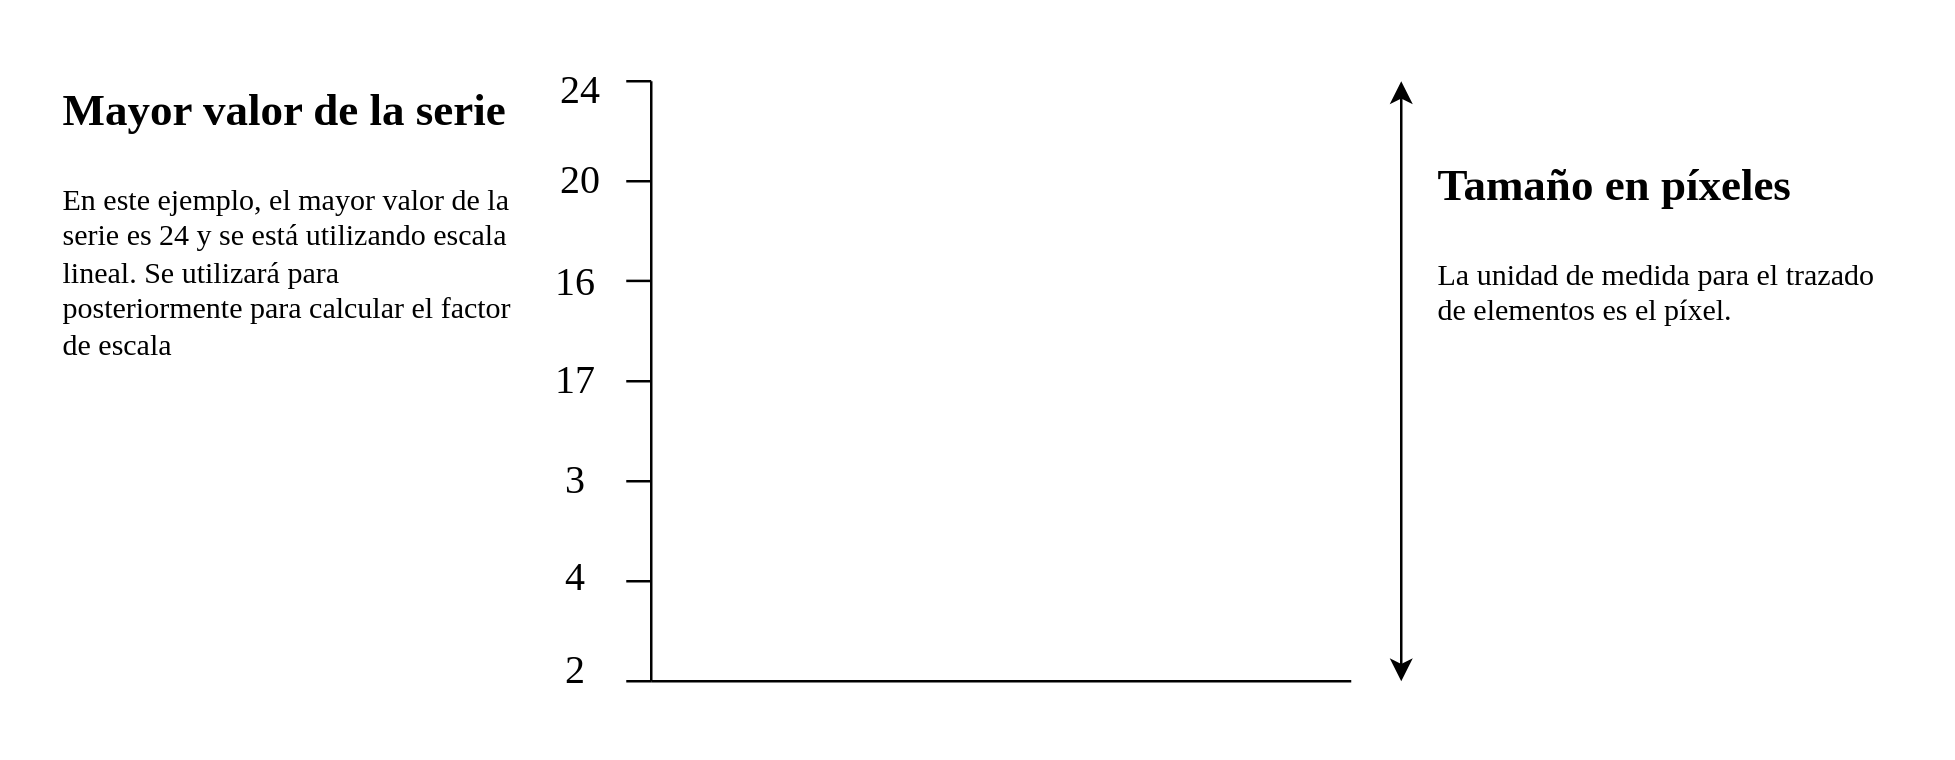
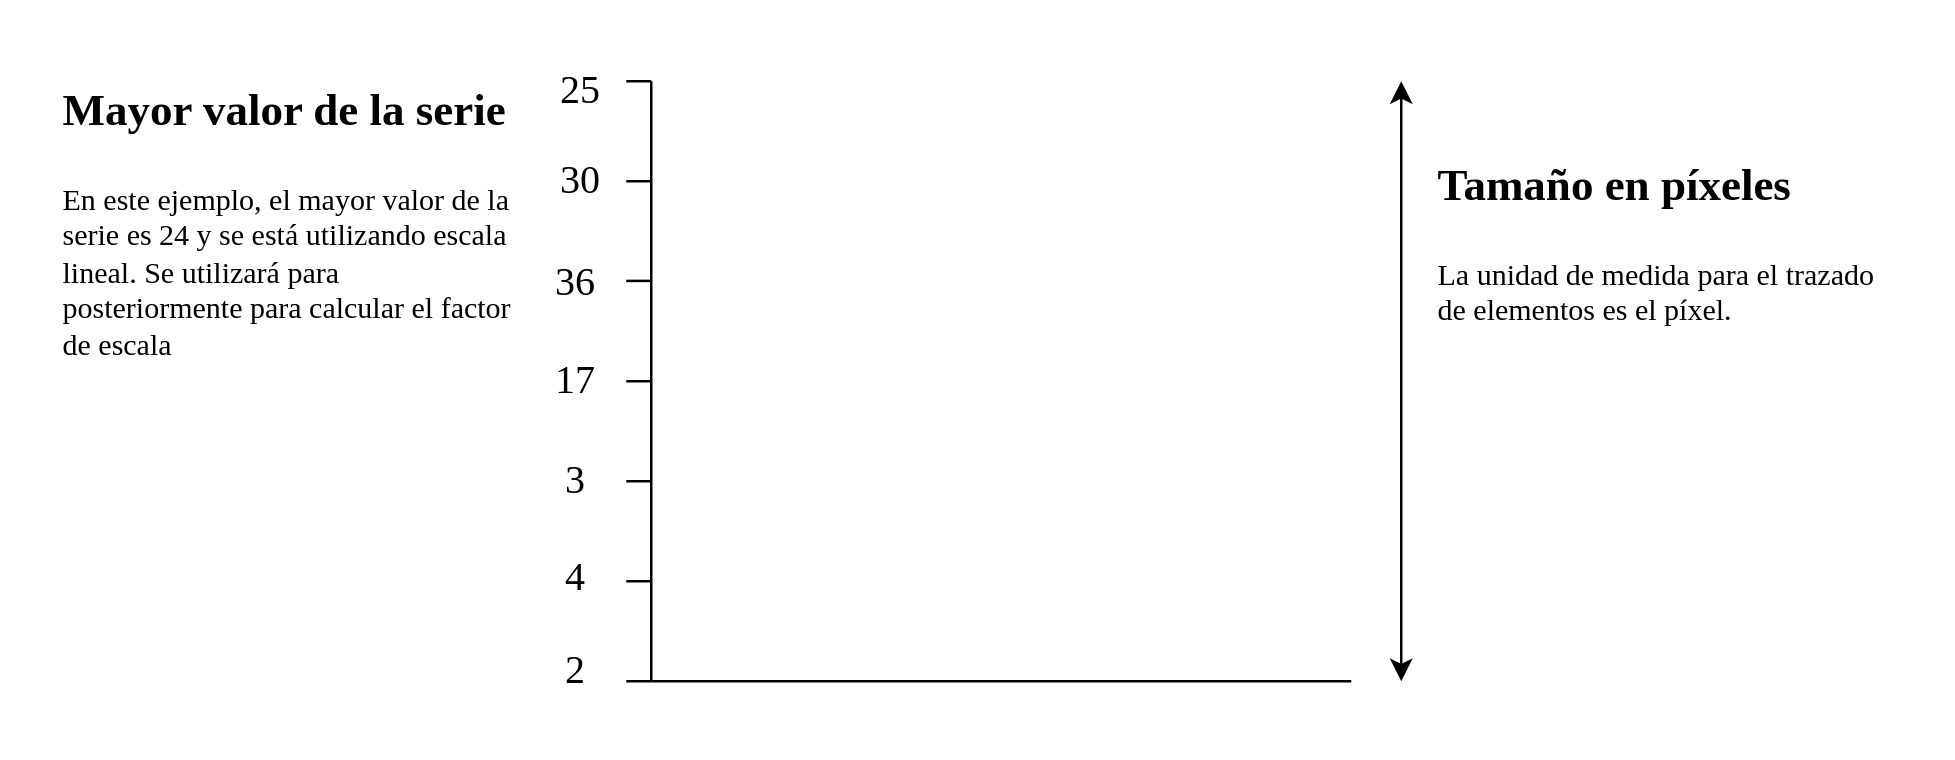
(581, 89) -> (581, 89)
(581, 179) -> (581, 179)
(576, 281) -> (576, 281)
